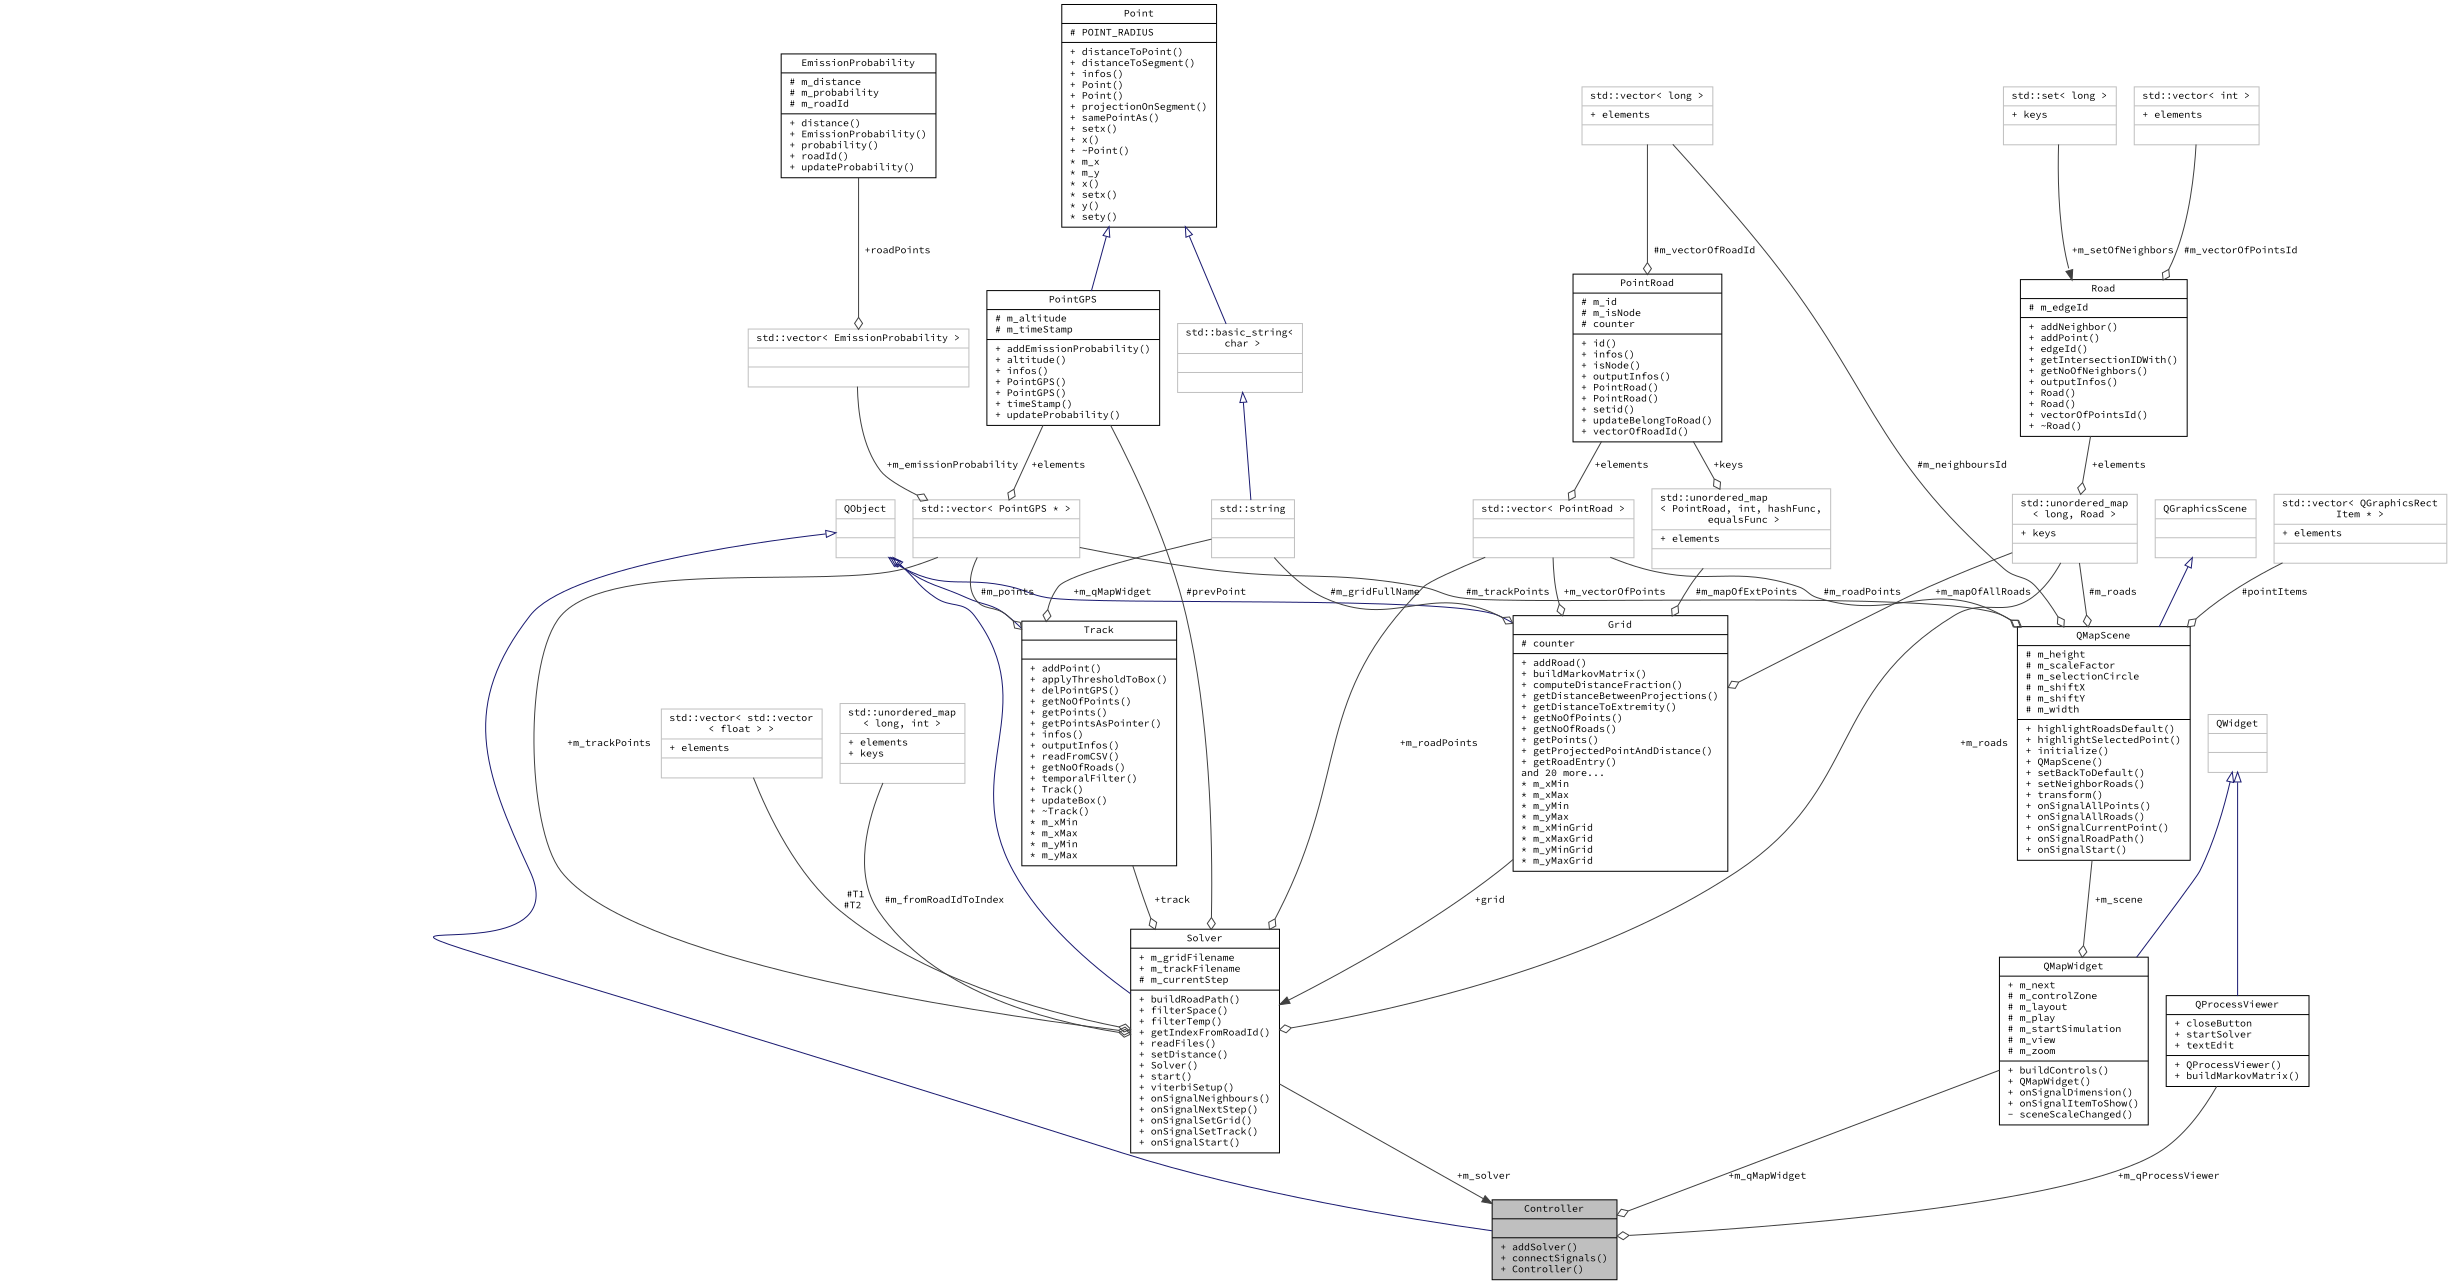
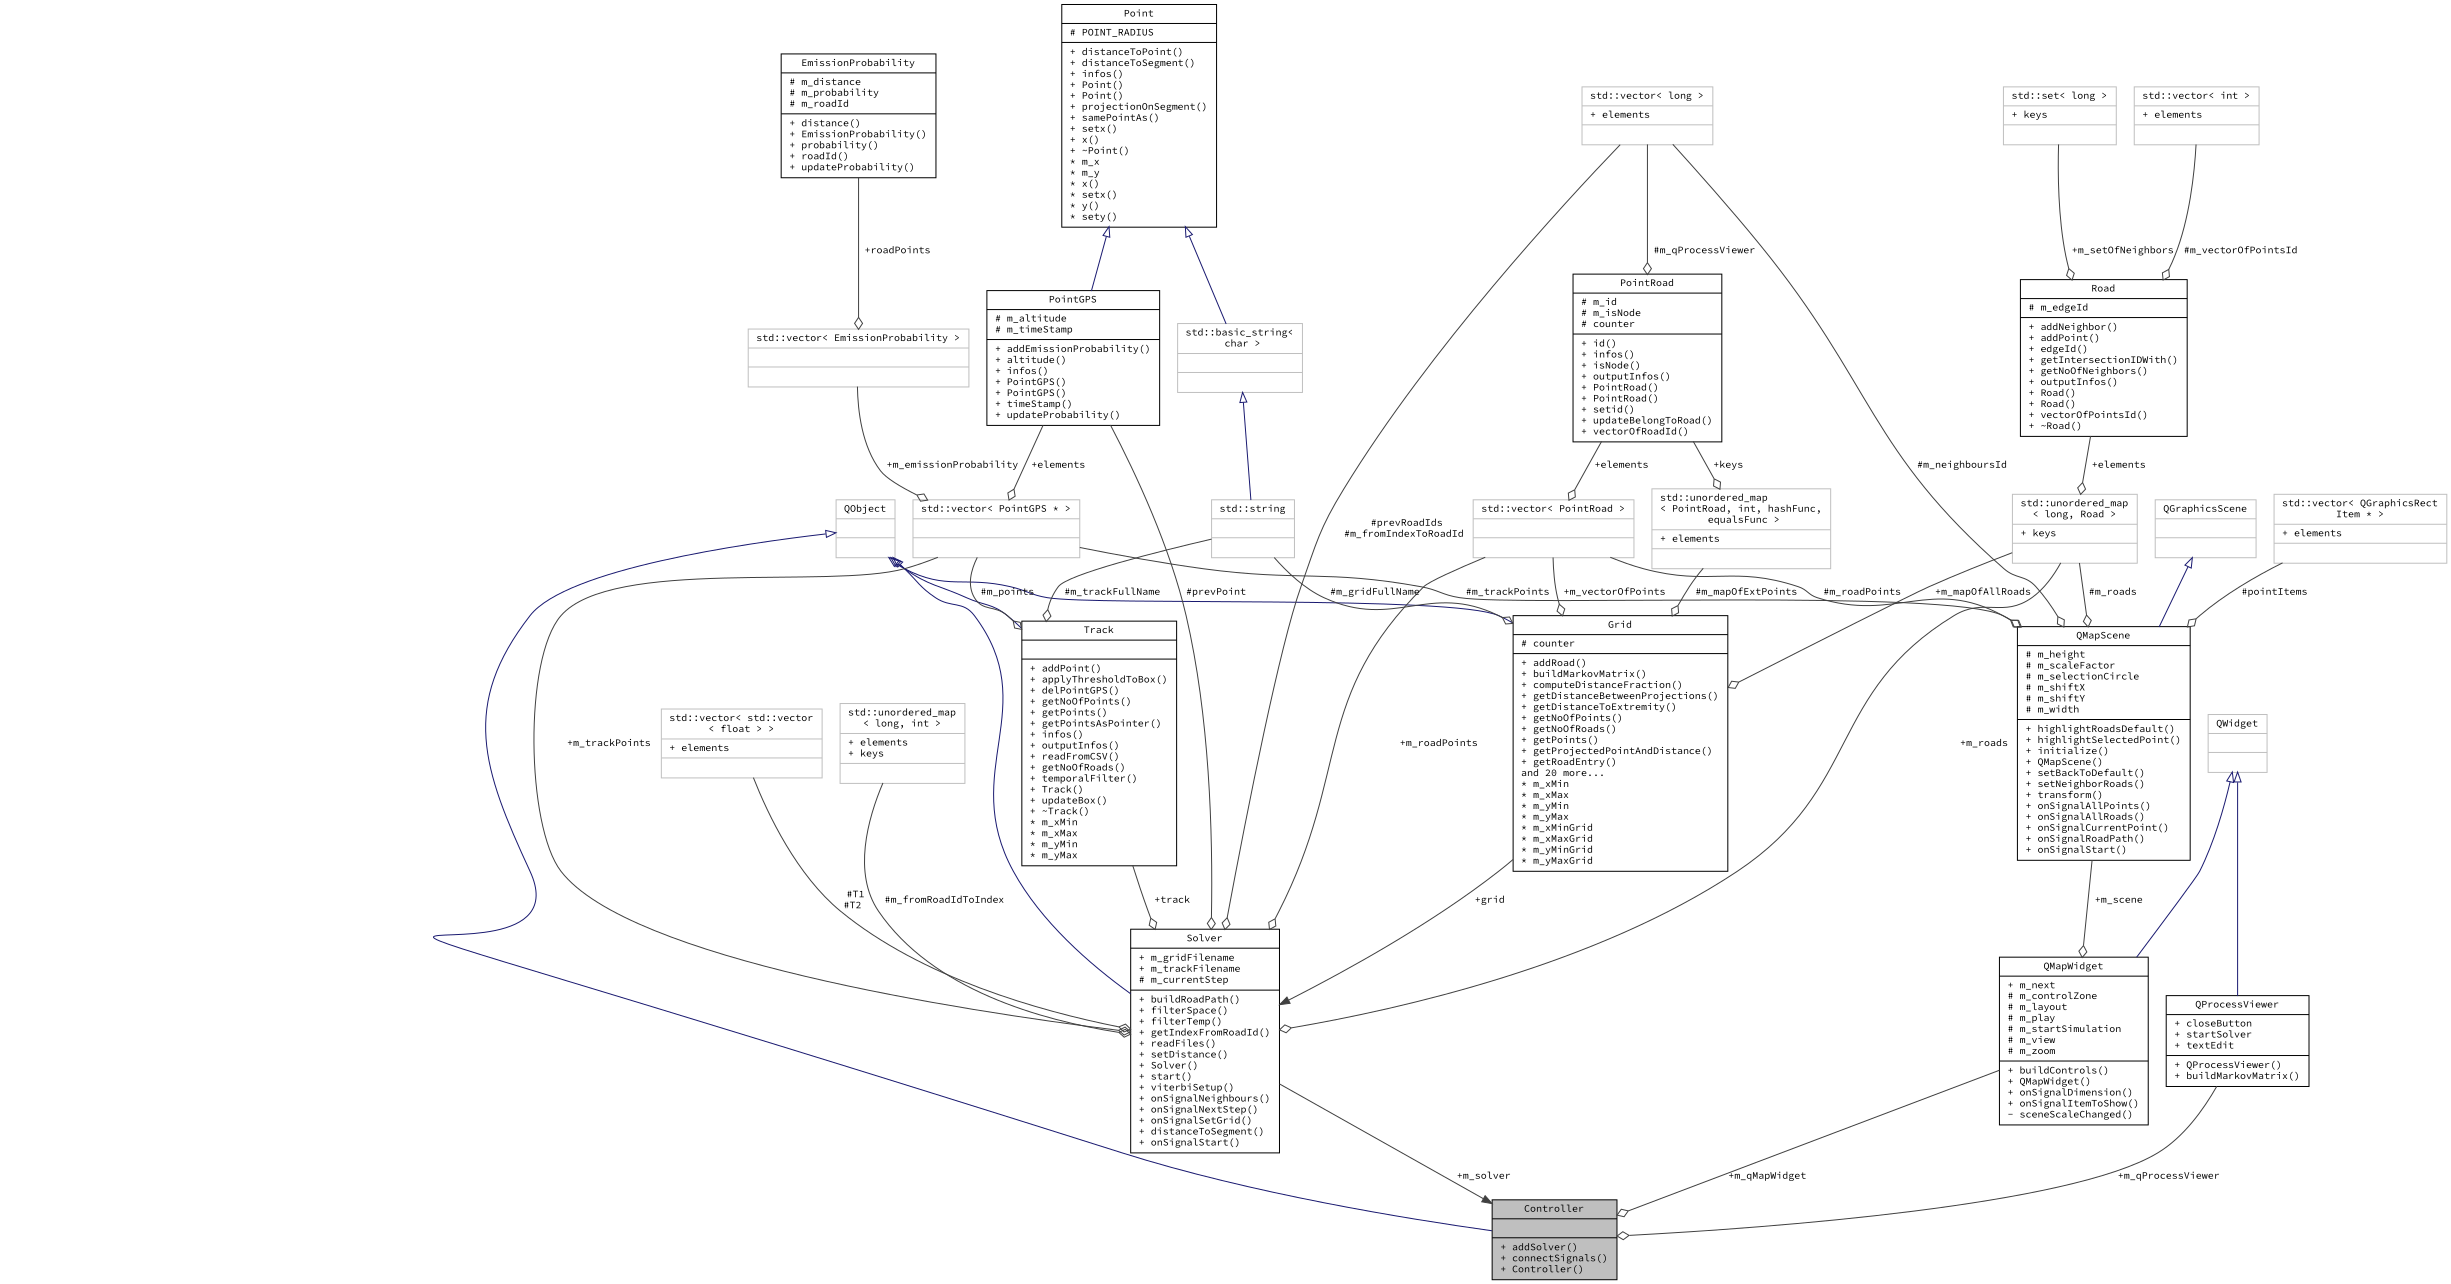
(2060, 207) -> (2060, 207)
(1702, 251) -> (1702, 251)
none -> (1343, 491)
(1110, 592) -> (1110, 592)
(1199, 1131) -> (1202, 1131)
